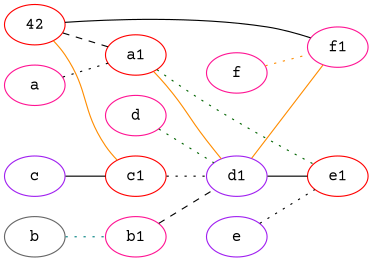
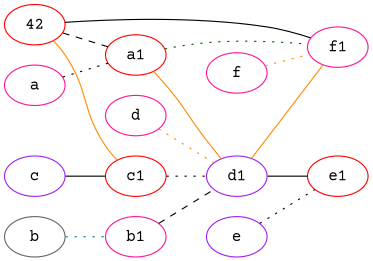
(233, 120) -> (236, 41)
(186, 146) -> (186, 146)
